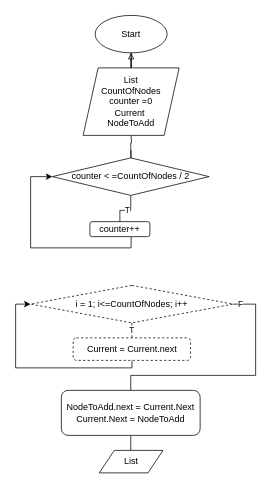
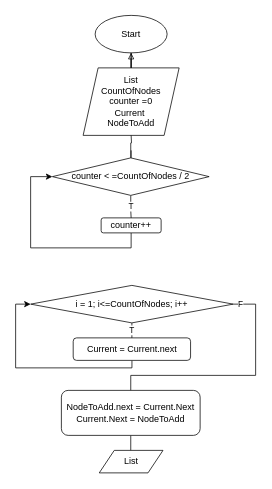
(120, 229) -> (131, 225)
(132, 304) -> (132, 304)
(132, 349) -> (132, 349)
